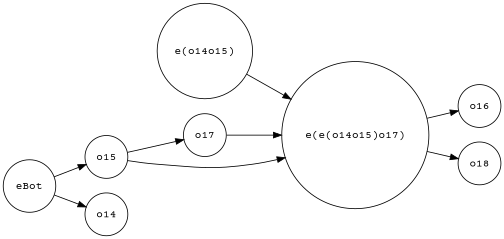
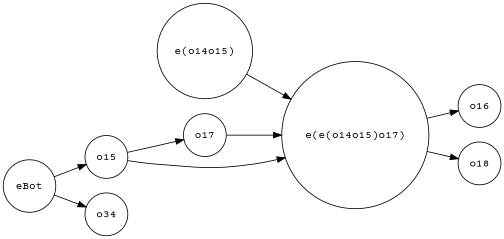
(106, 214) -> (106, 214)
